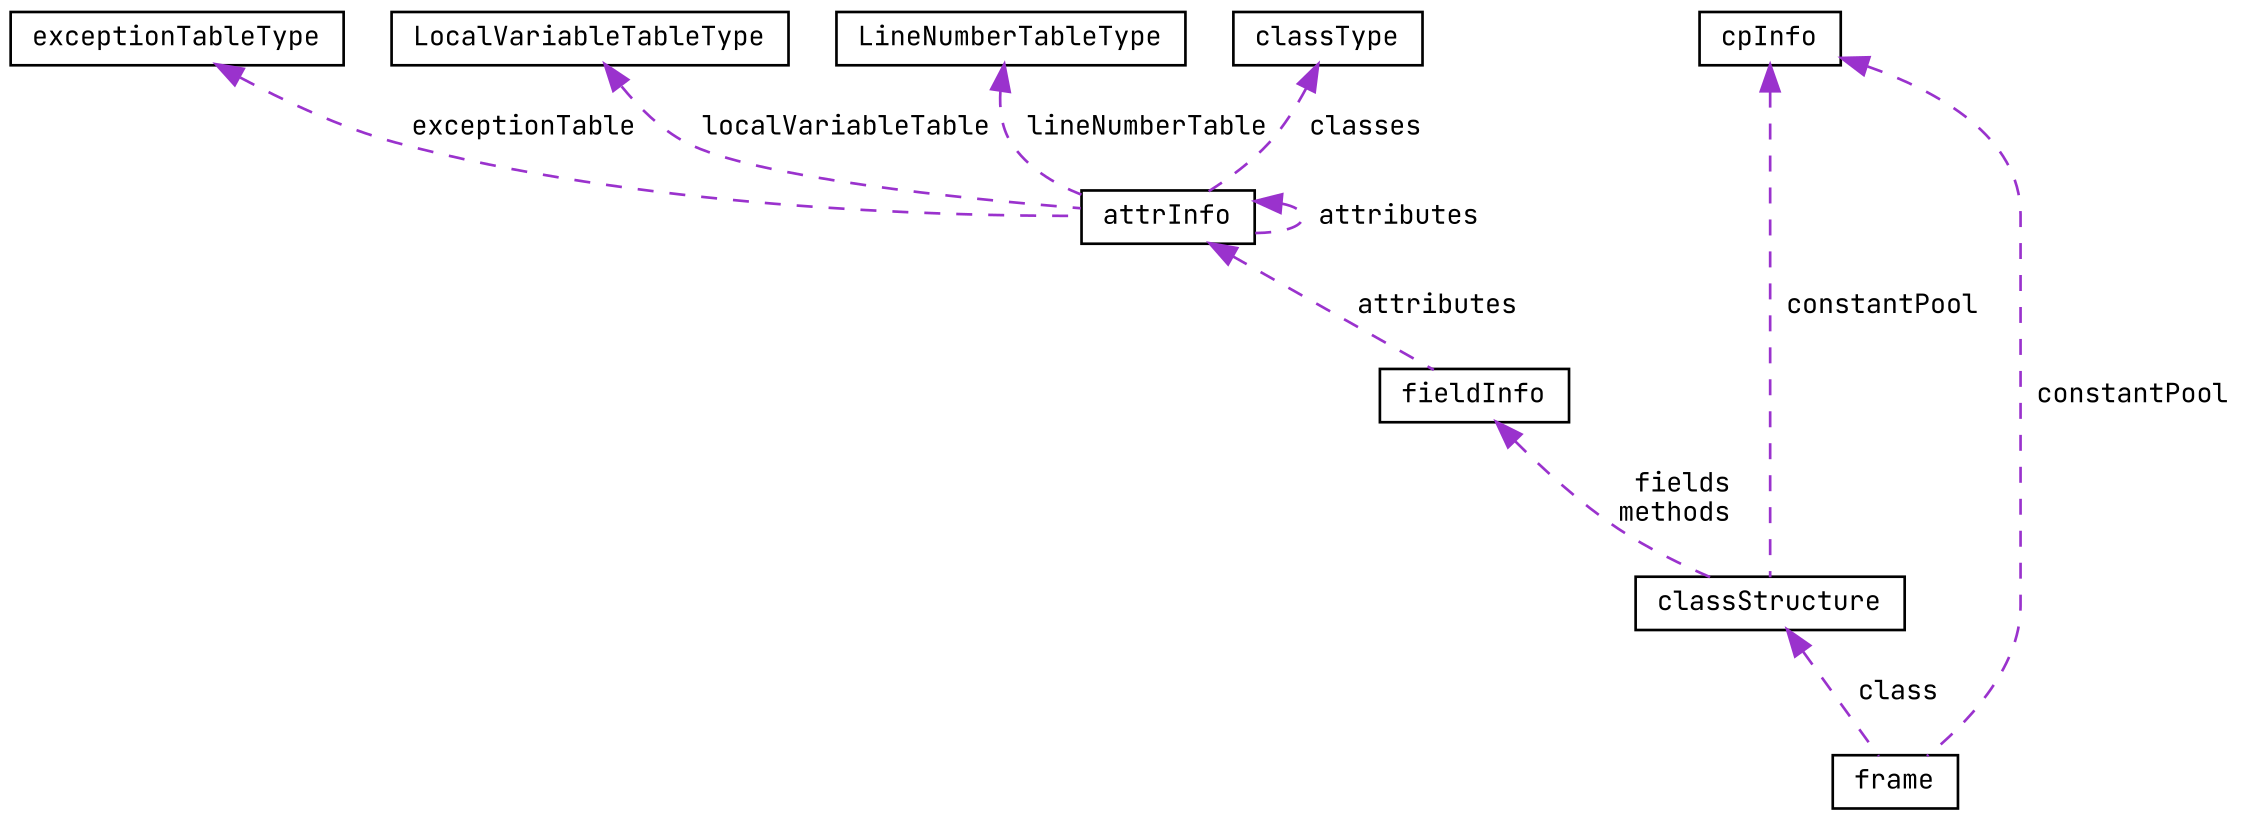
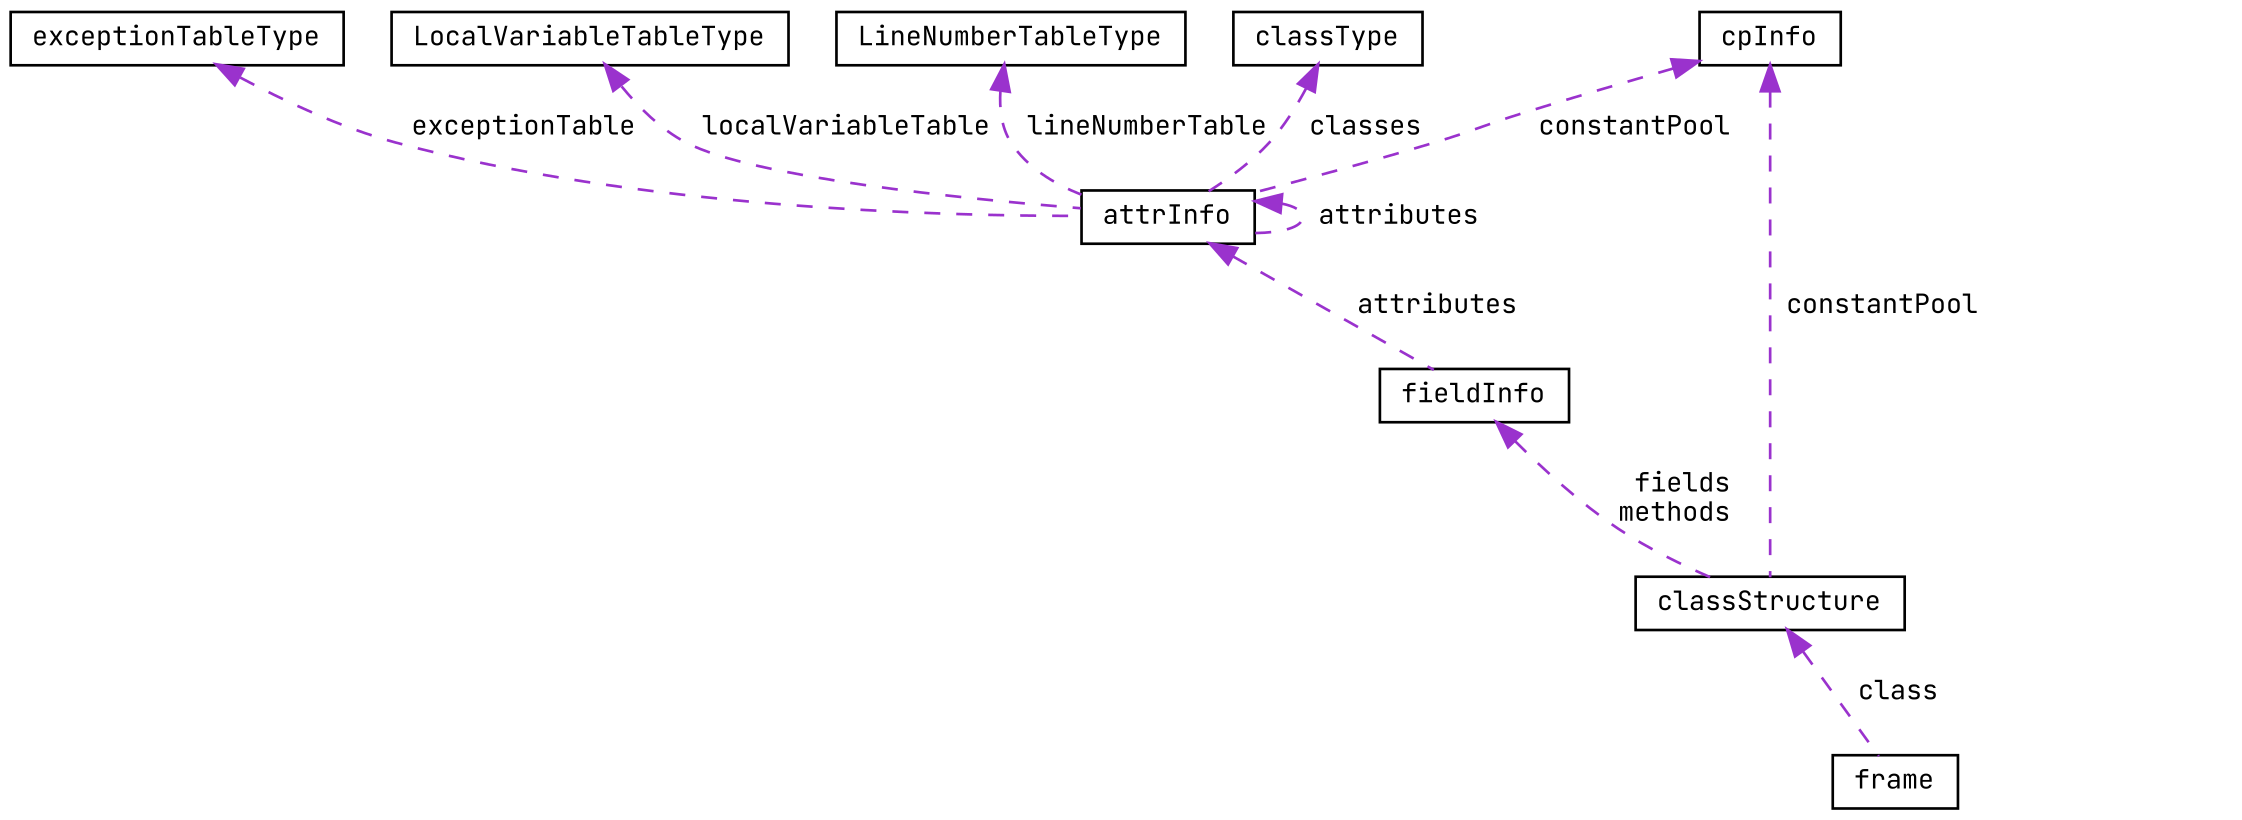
(2021, 388) -> (1465, 133)
